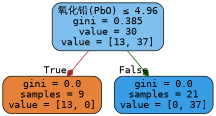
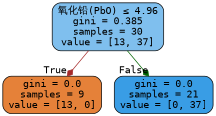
(108, 32) -> (108, 32)
